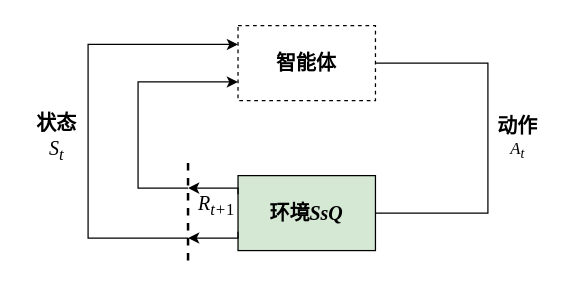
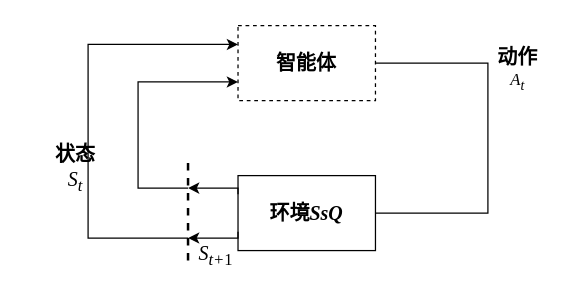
(57, 138) -> (76, 169)
(518, 138) -> (518, 69)
(216, 206) -> none
(307, 213) -> (307, 213)
none -> (216, 256)
